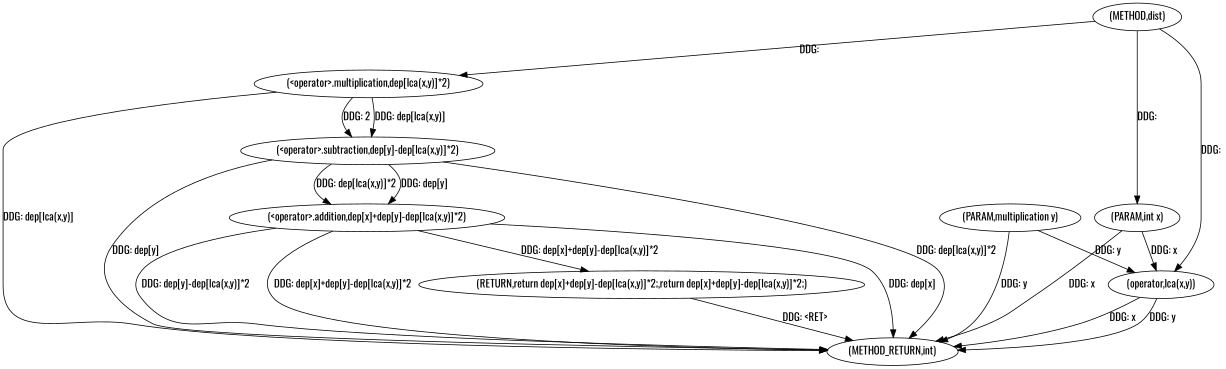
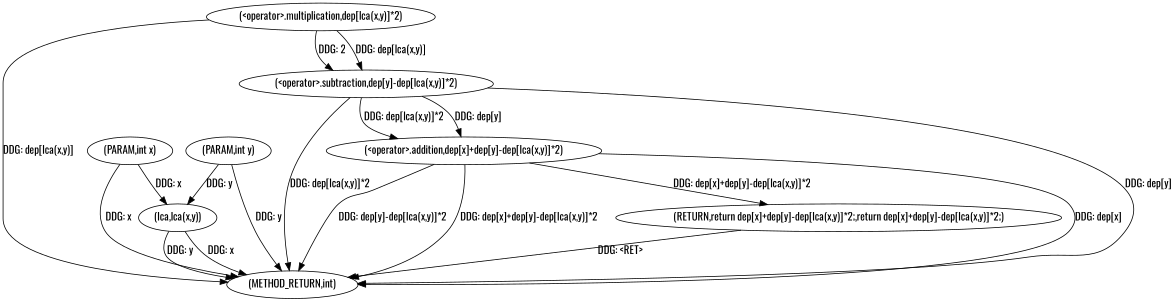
(1137, 17) -> none
(1010, 218) -> (229, 151)
(1161, 285) -> (178, 218)
